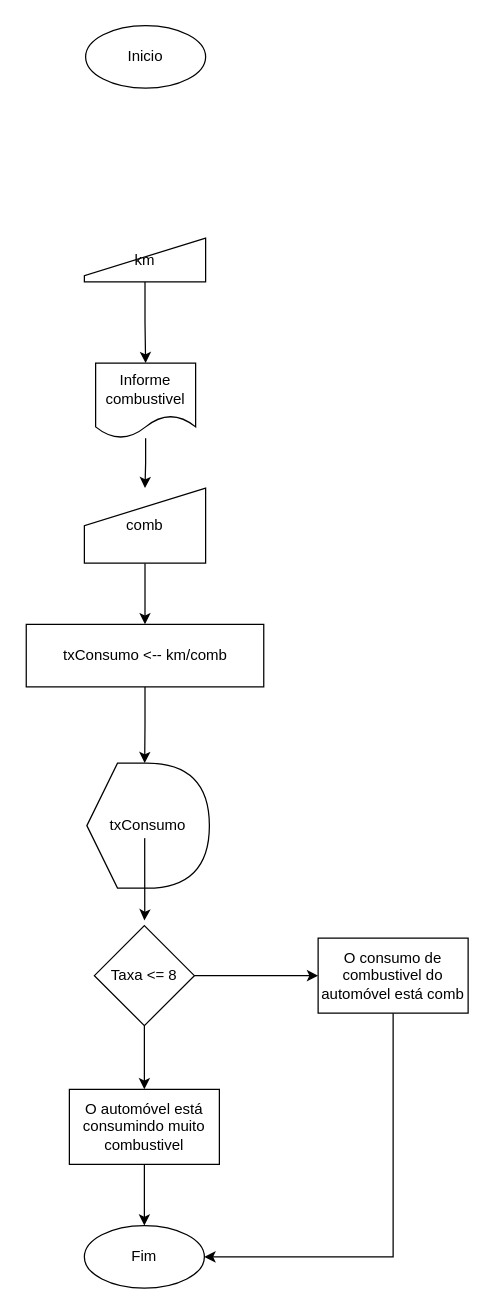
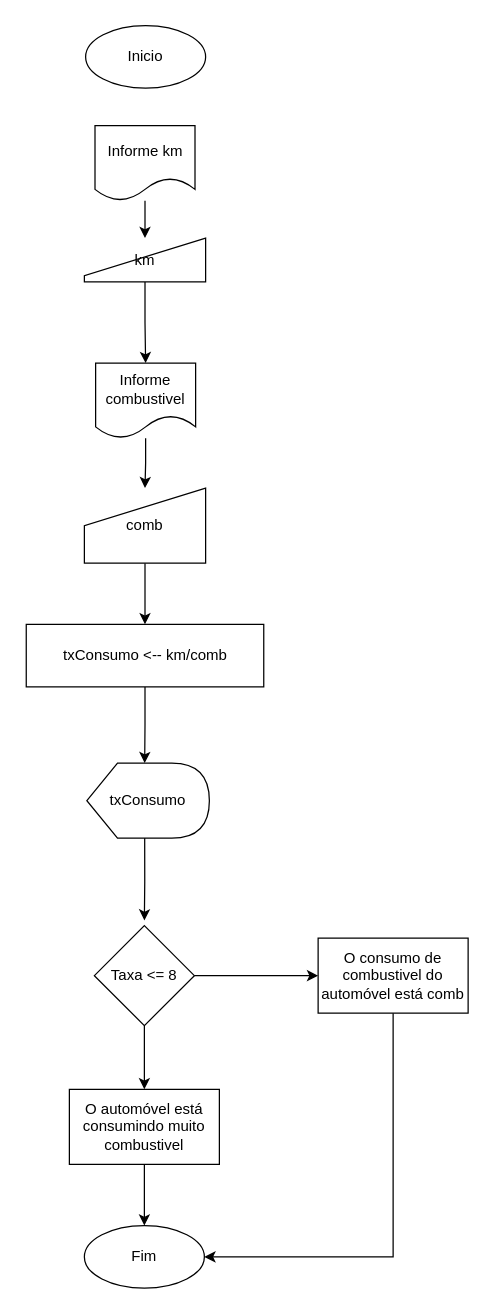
none -> (145, 163)
none -> (145, 224)
(148, 826) -> (148, 801)
